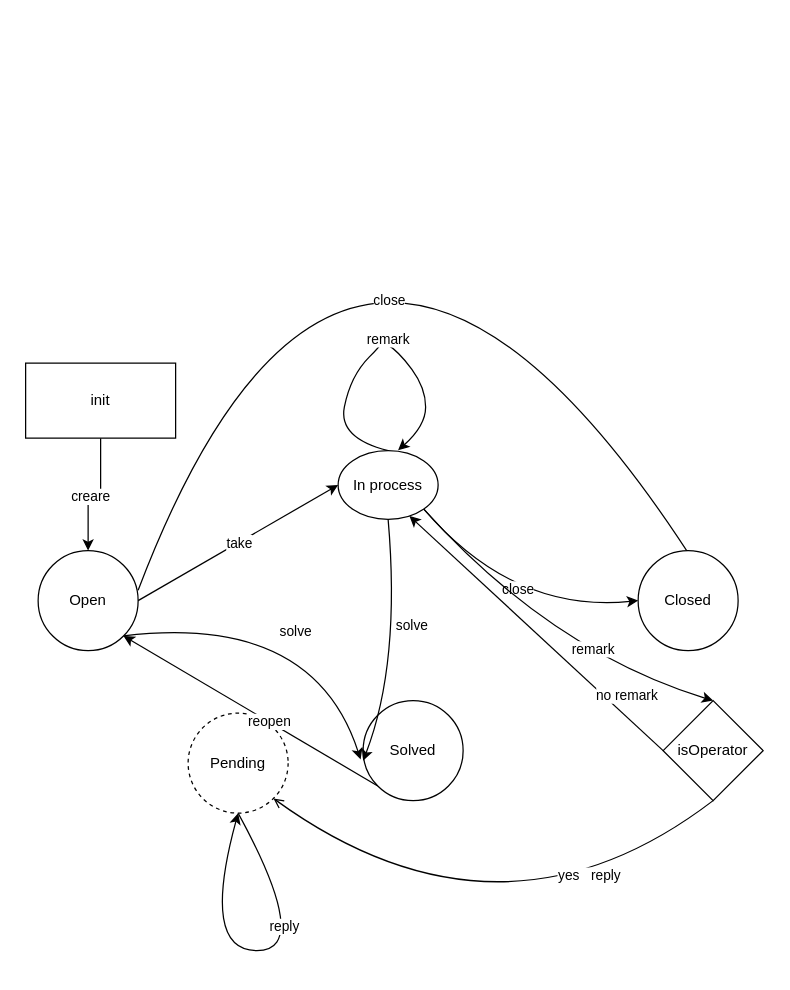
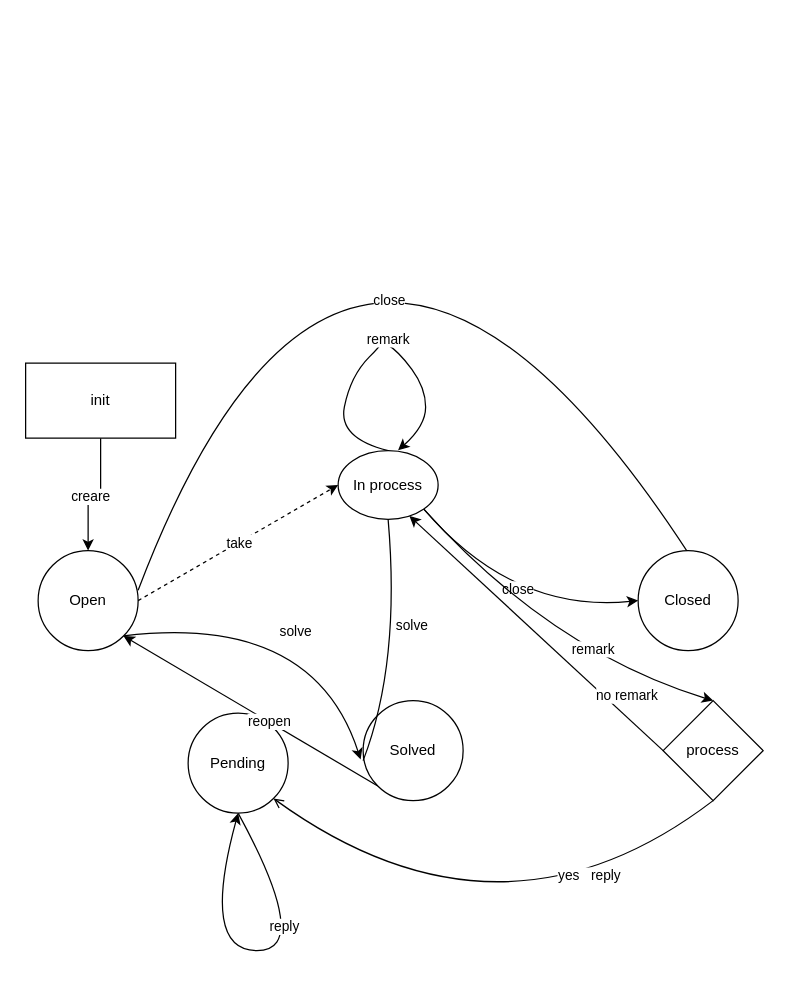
(181, 576) -> (181, 576)
(367, 751) -> (365, 755)
(713, 751) -> (713, 751)
(238, 763) -> (238, 763)
